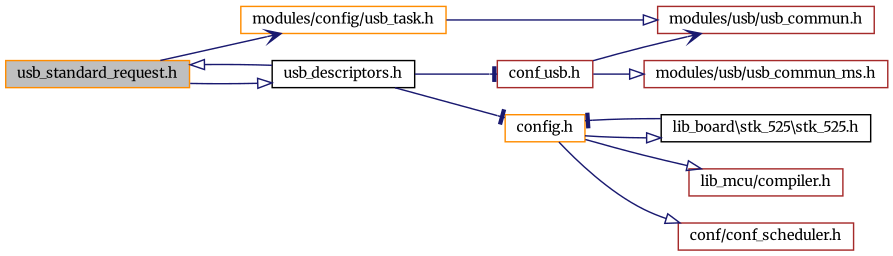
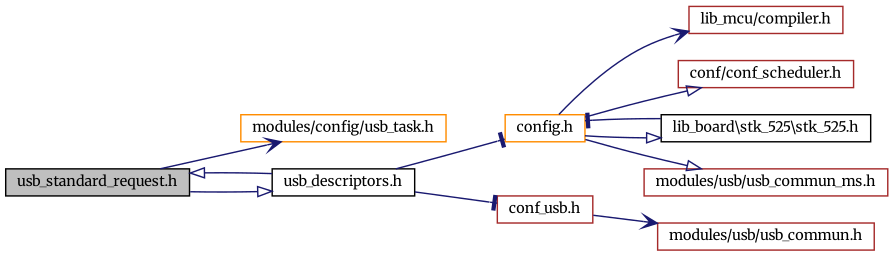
(545, 20) -> none
(98, 74) -> (98, 182)
(611, 74) -> (636, 153)
(636, 153) -> (612, 67)
